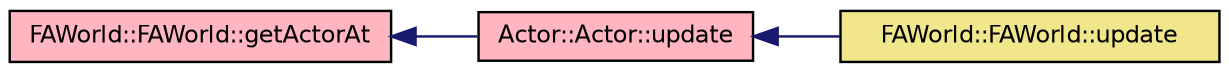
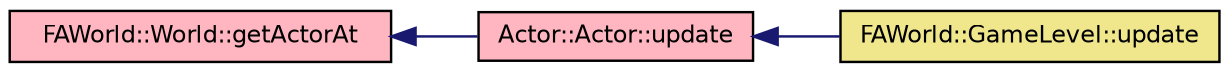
(200, 36) -> (200, 36)
(1030, 36) -> (1030, 36)
